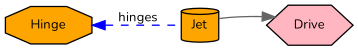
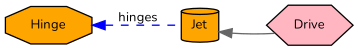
(241, 17) -> (254, 34)
